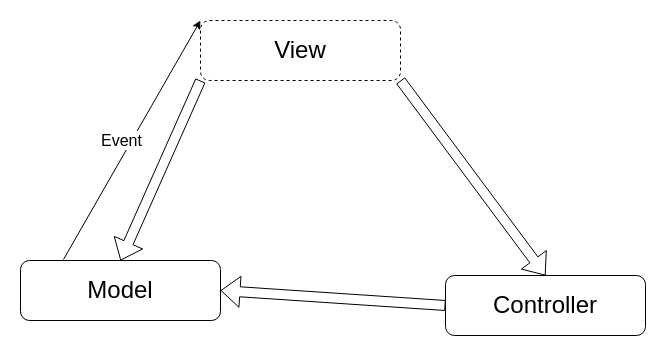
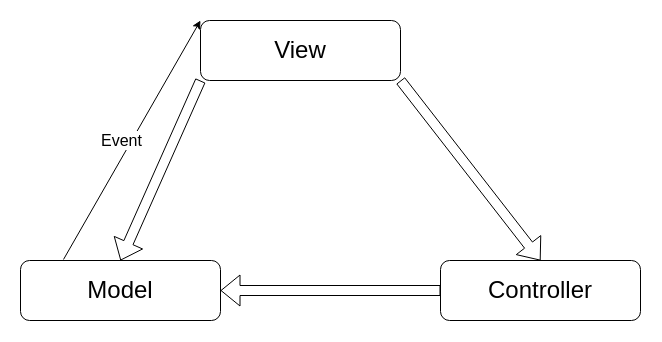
(301, 51) -> (301, 51)
(546, 306) -> (541, 291)
